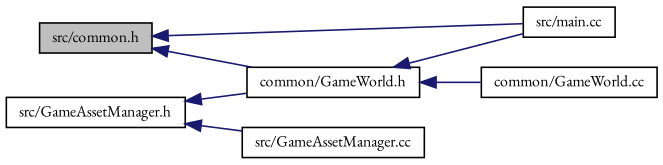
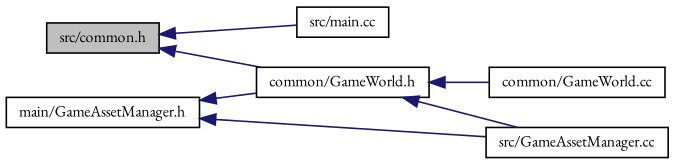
(466, 48) -> (468, 114)
(96, 112) -> (103, 112)
